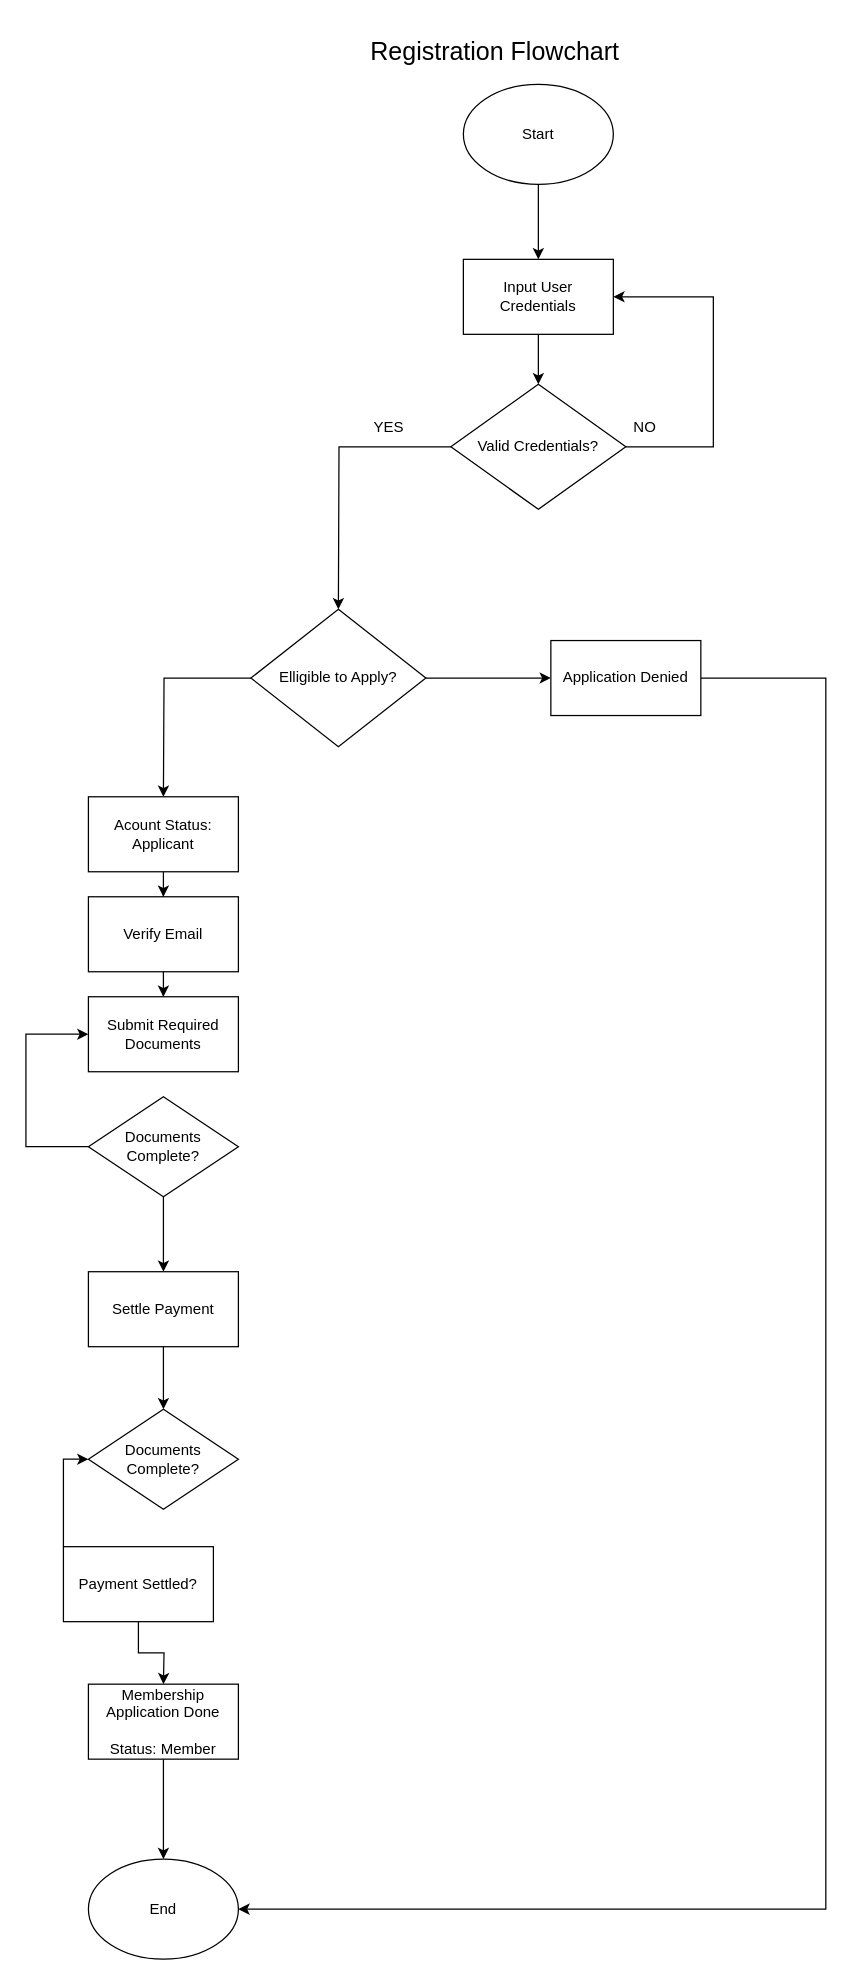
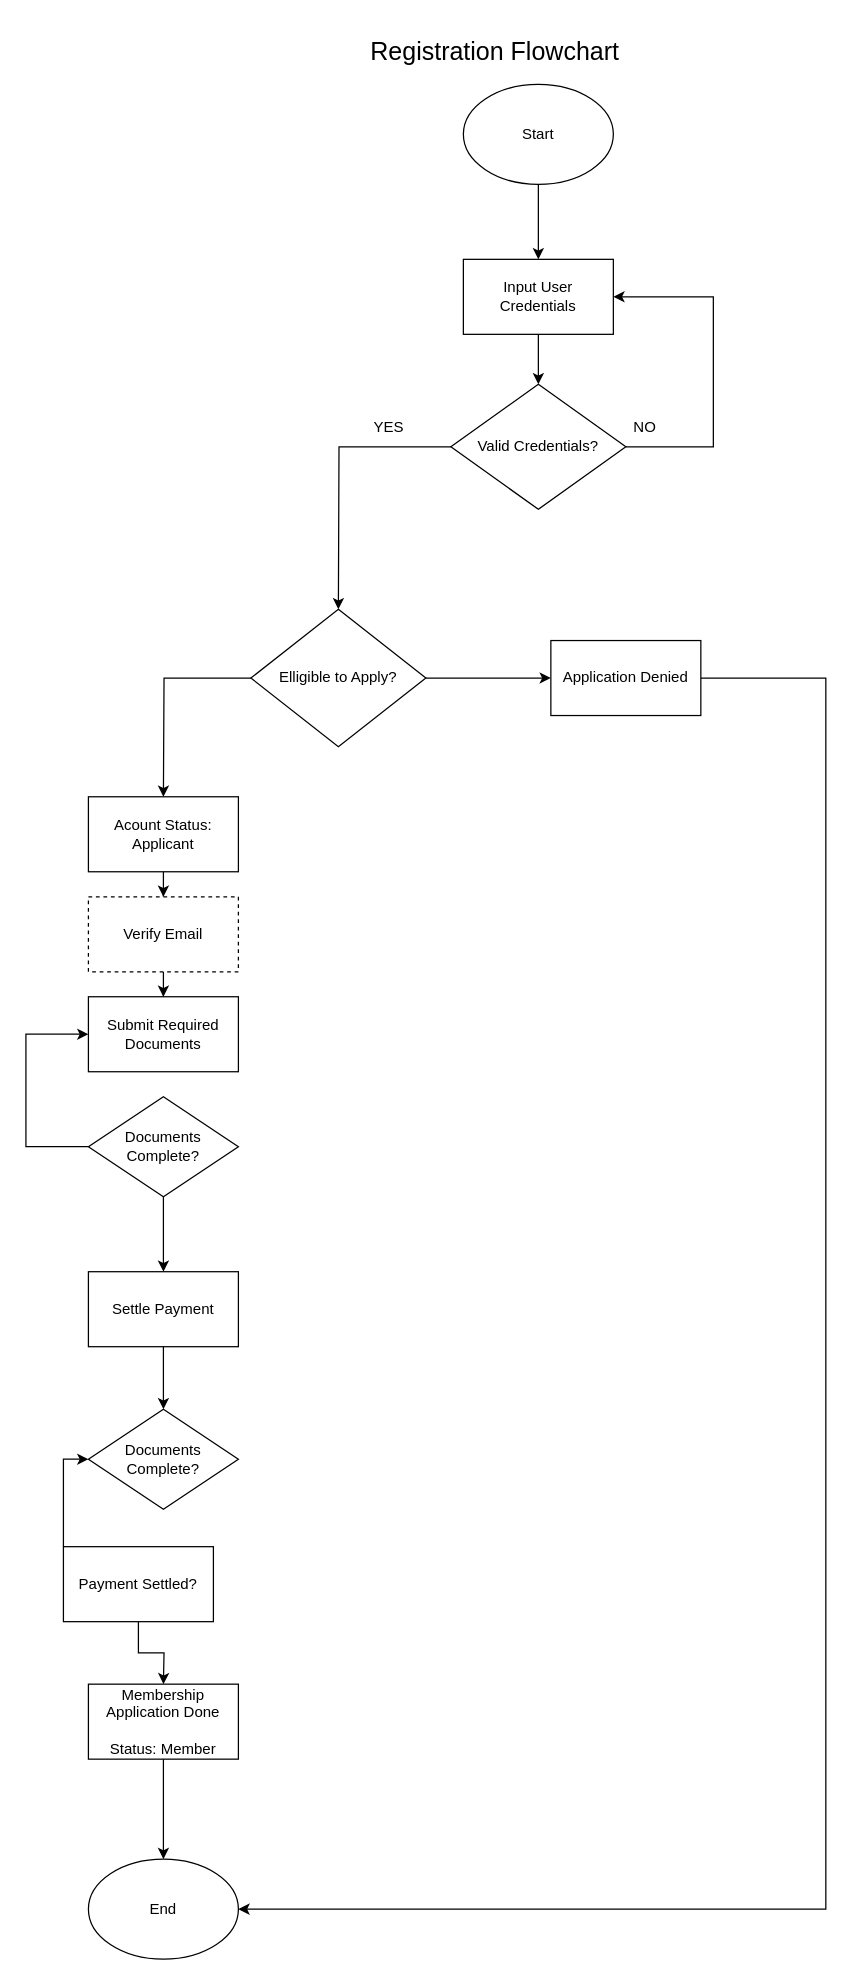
(163, 934) -> (163, 934)
